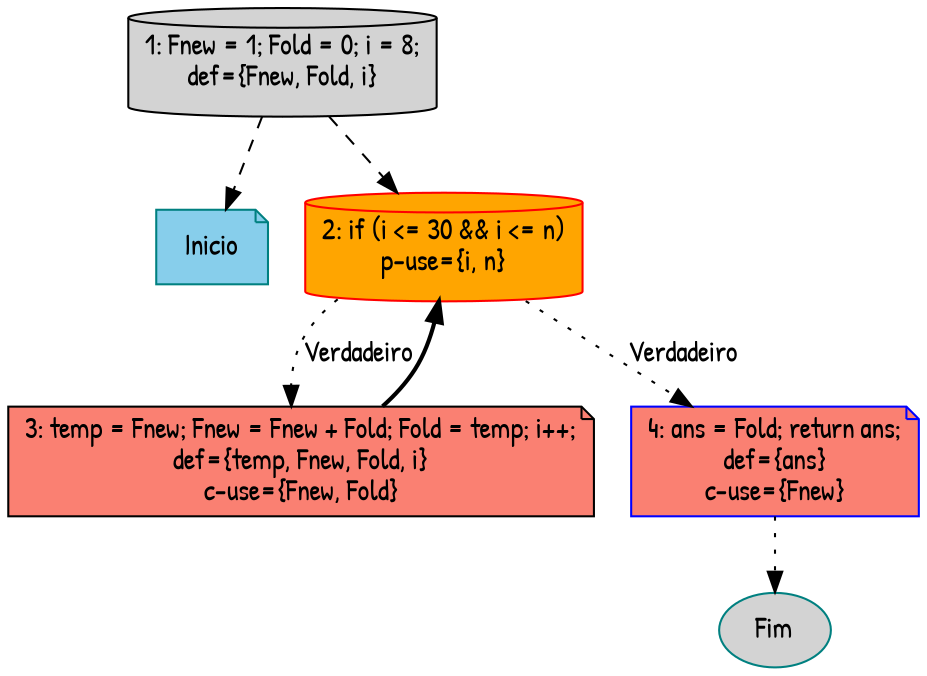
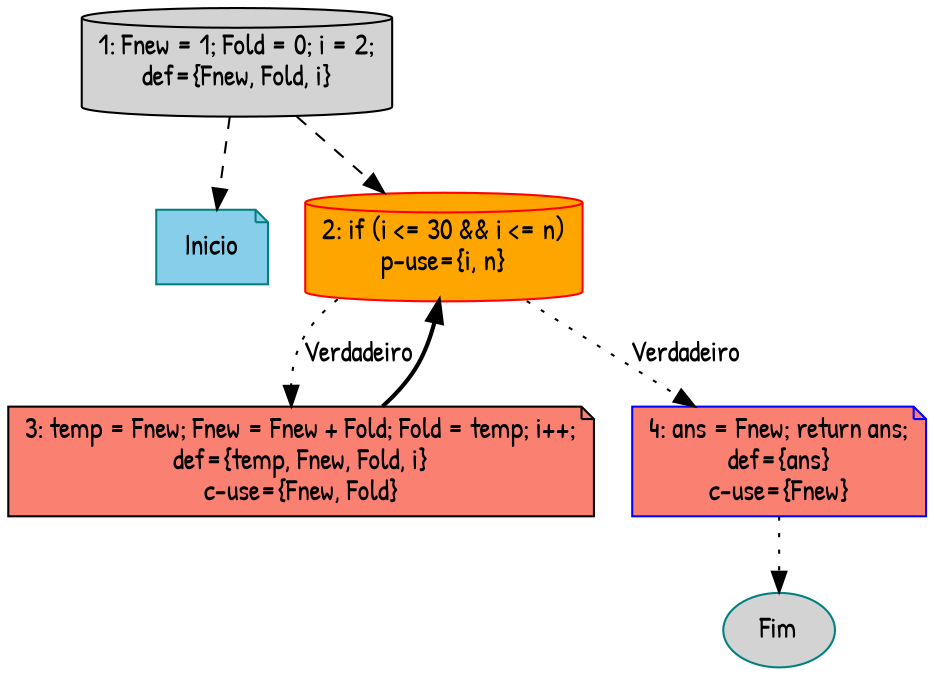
(282, 62) -> (237, 62)
(775, 461) -> (779, 461)
